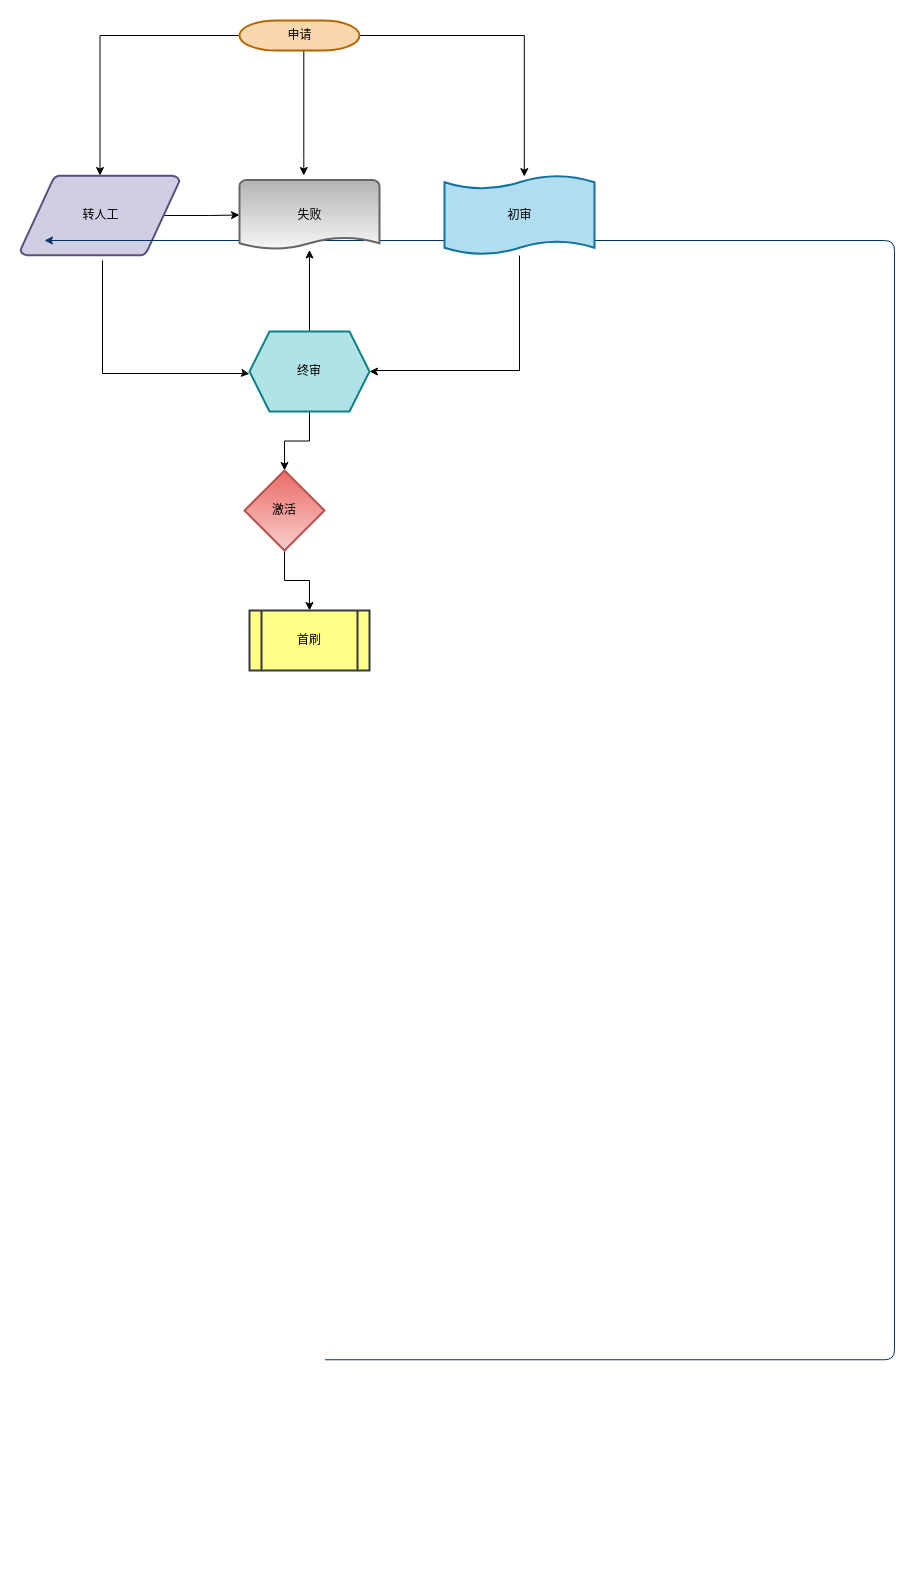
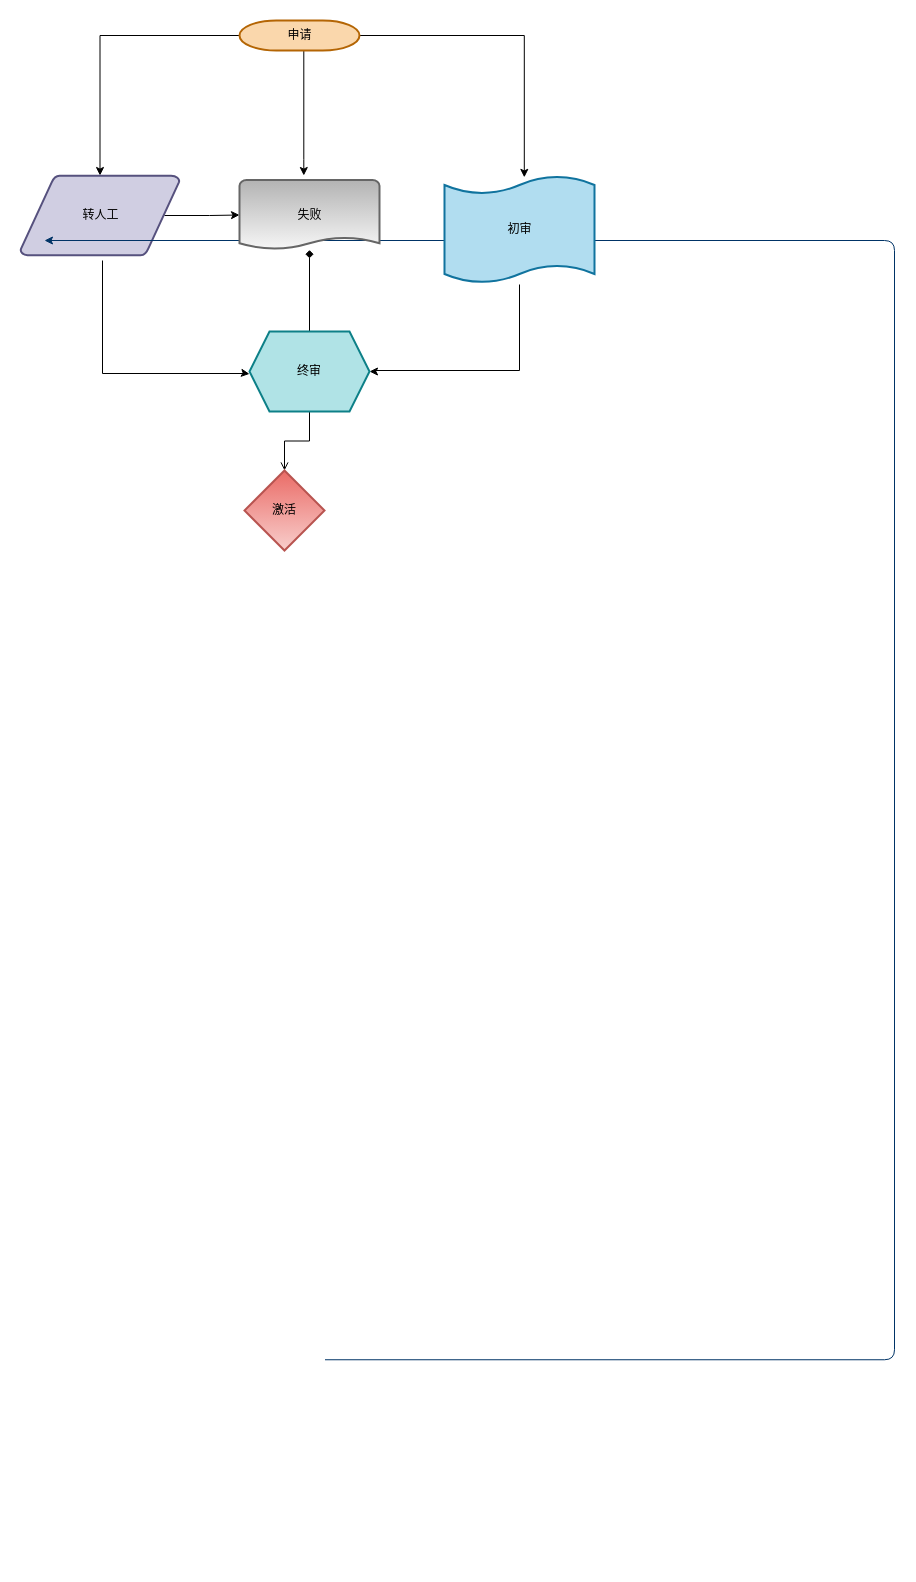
(520, 215) -> (520, 230)
(310, 258) -> (310, 259)
(285, 462) -> (285, 464)
(294, 581) -> none
(310, 641) -> none
